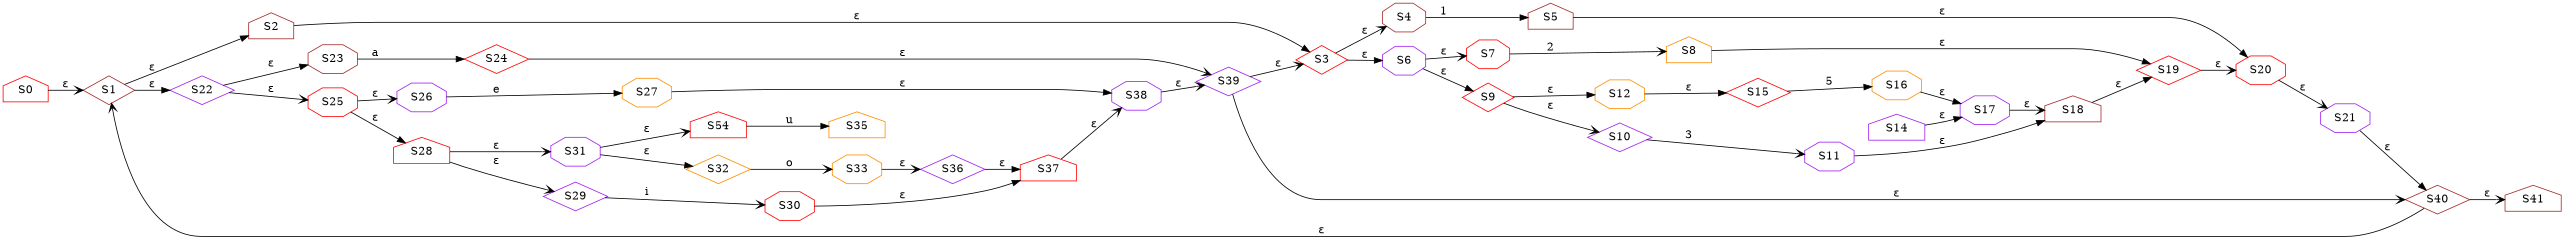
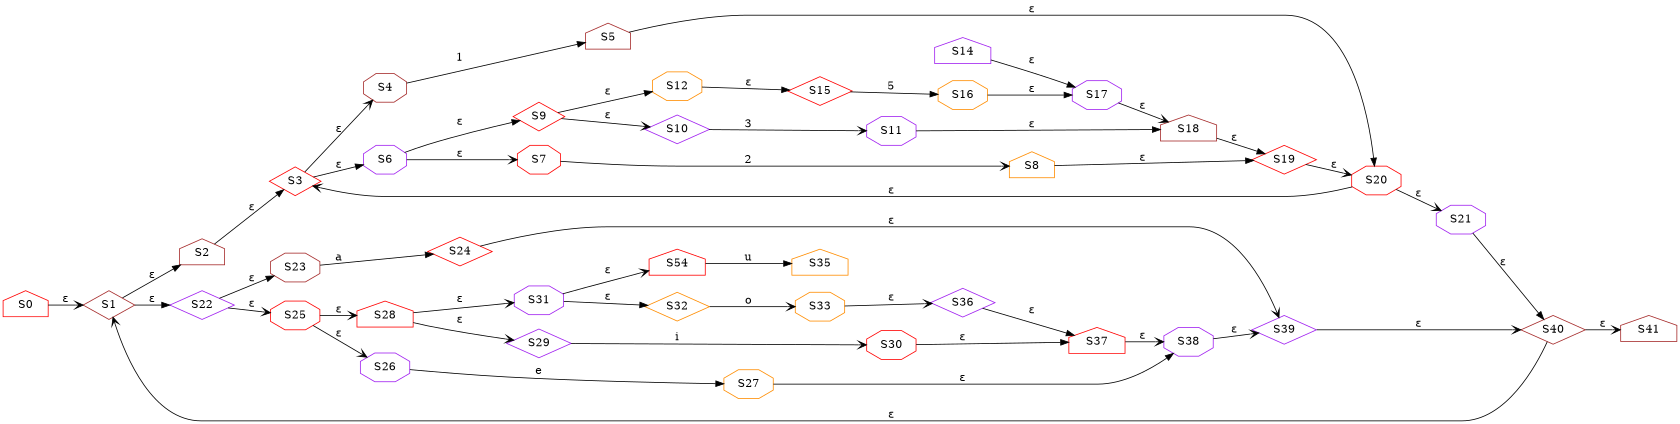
(1273, 71) -> (836, 196)
(375, 126) -> (334, 315)
